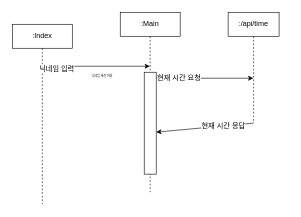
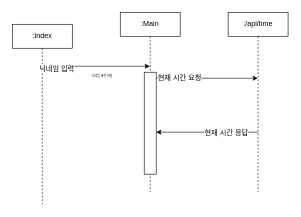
(254, 68) -> (258, 102)
